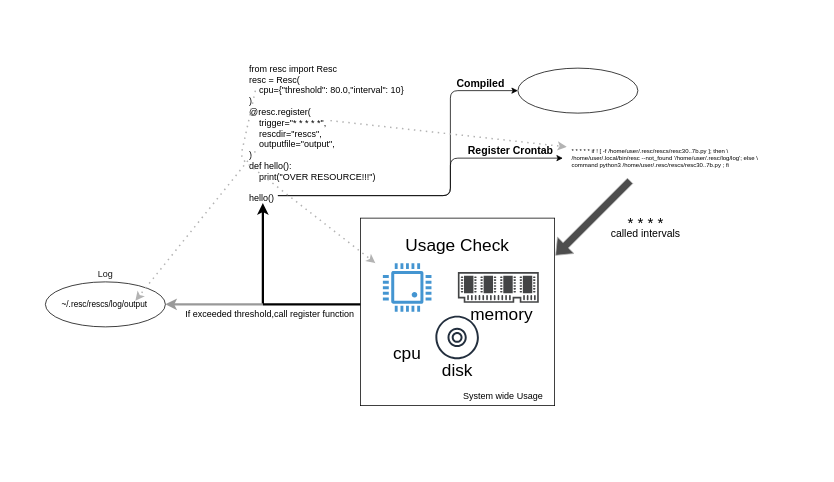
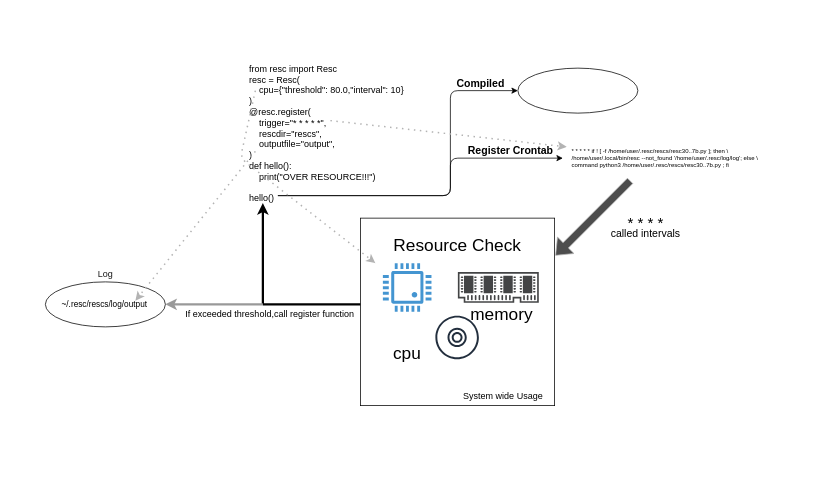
(458, 255) -> (458, 255)
(457, 370) -> none
